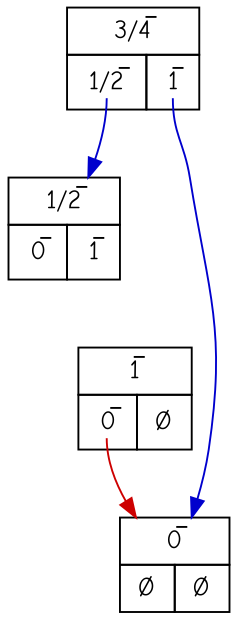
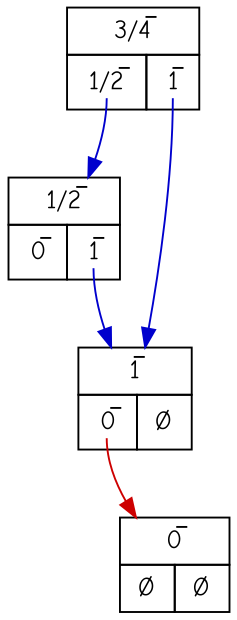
(211, 298) -> (166, 214)
none -> (97, 299)
